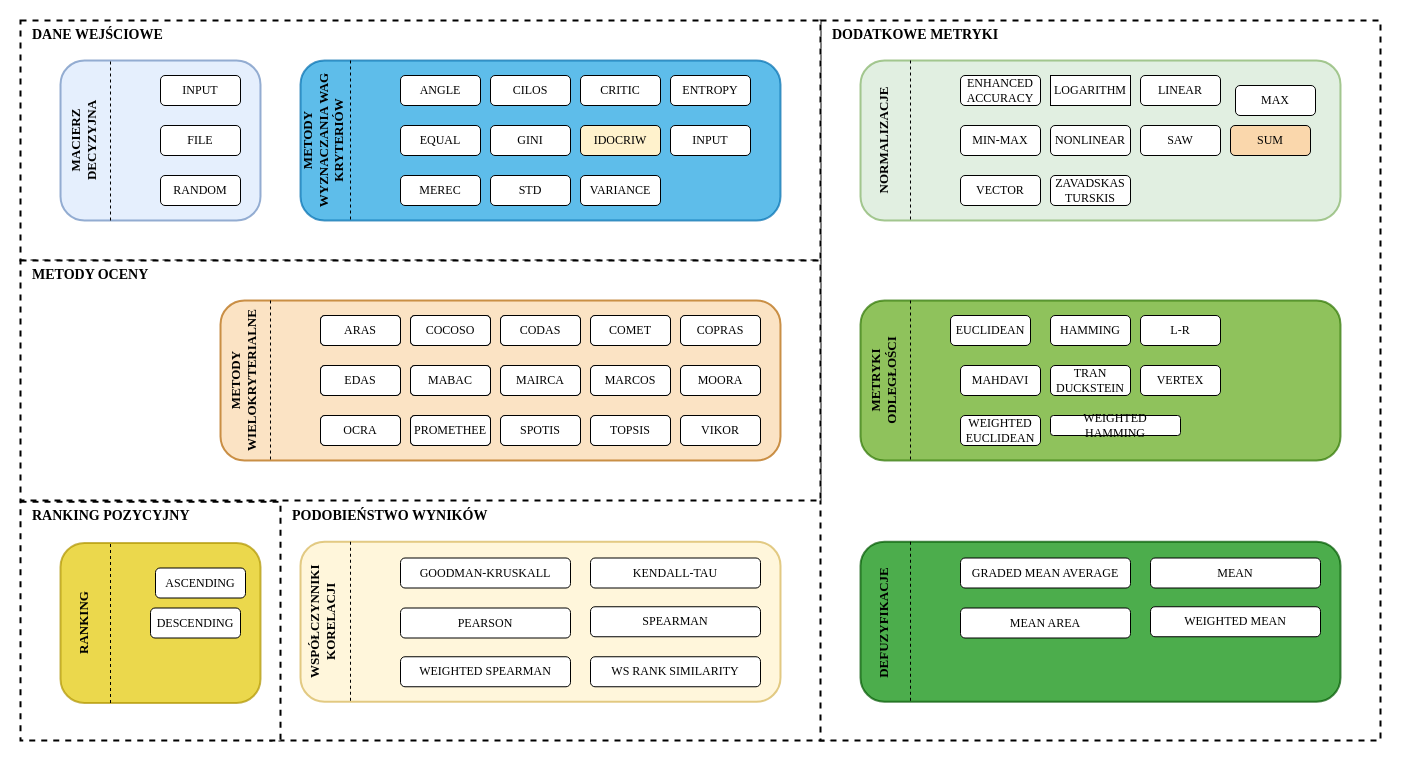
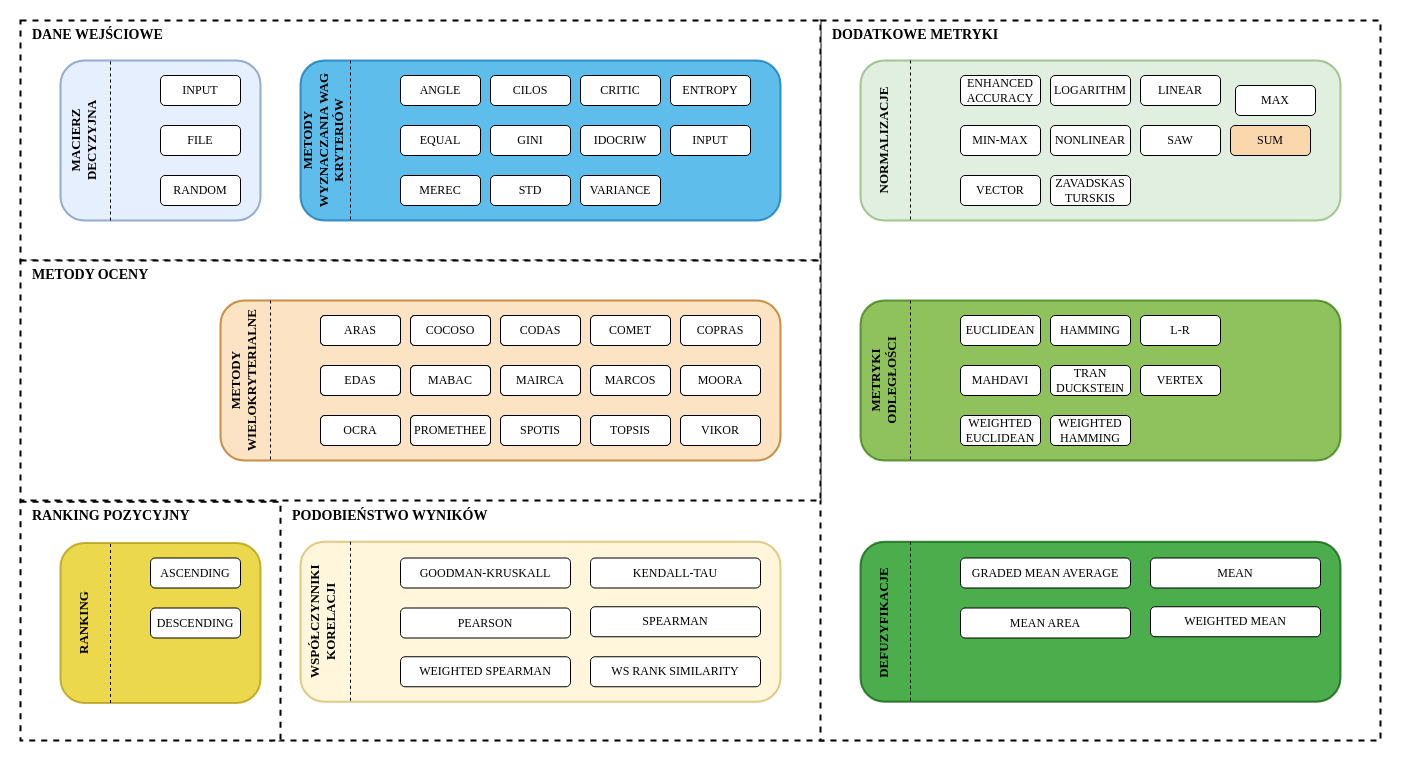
(1091, 91) -> (1091, 91)
(621, 141) -> (621, 141)
(991, 331) -> (1001, 331)
(1116, 426) -> (1091, 431)
(201, 583) -> (196, 573)
